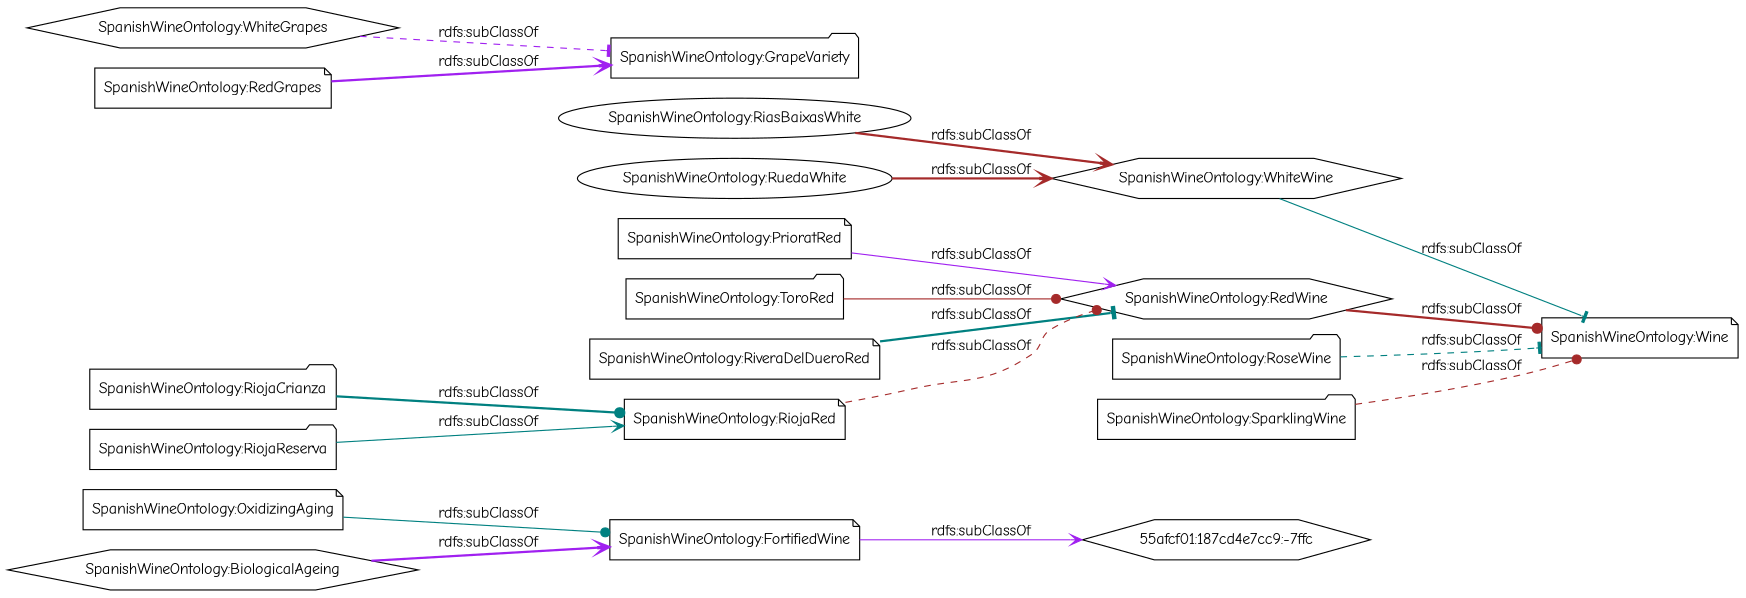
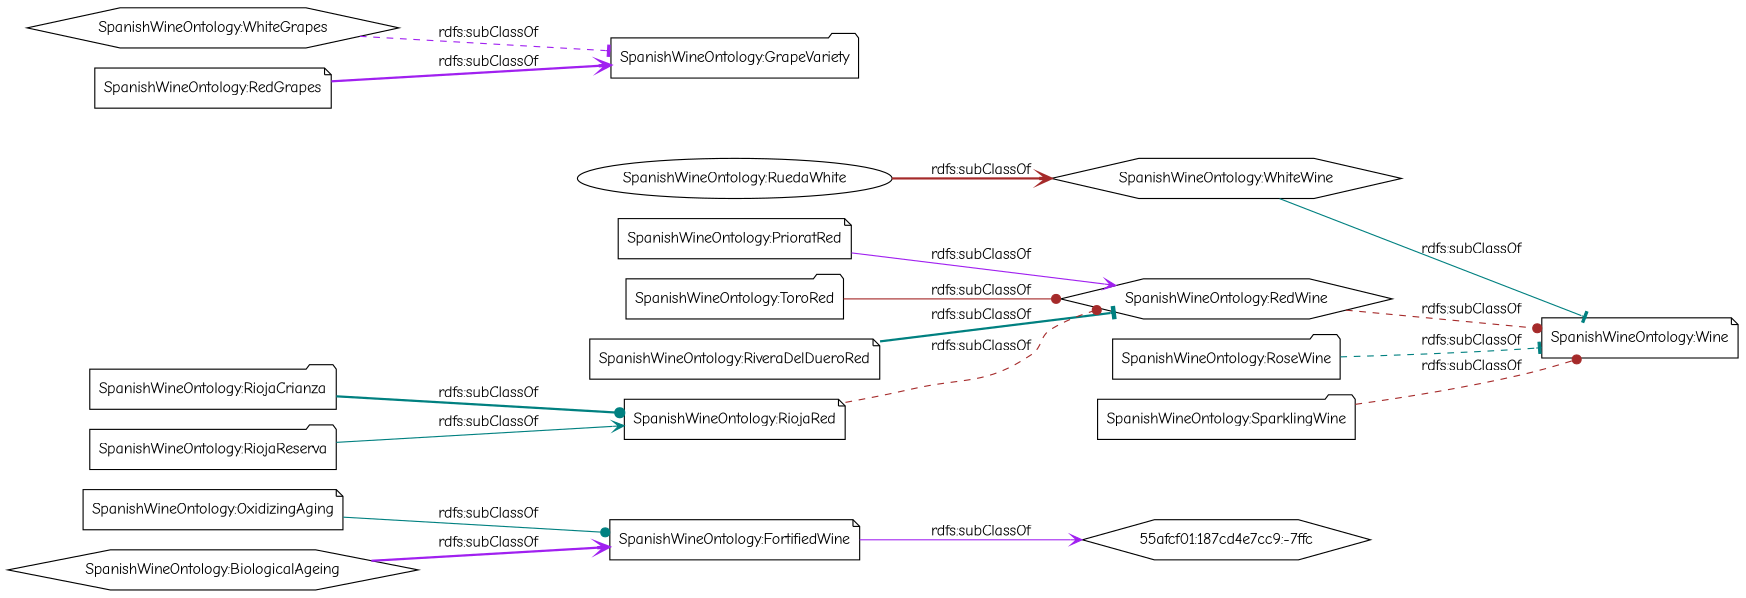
(735, 118) -> none
(1439, 319) -> (1439, 319)
